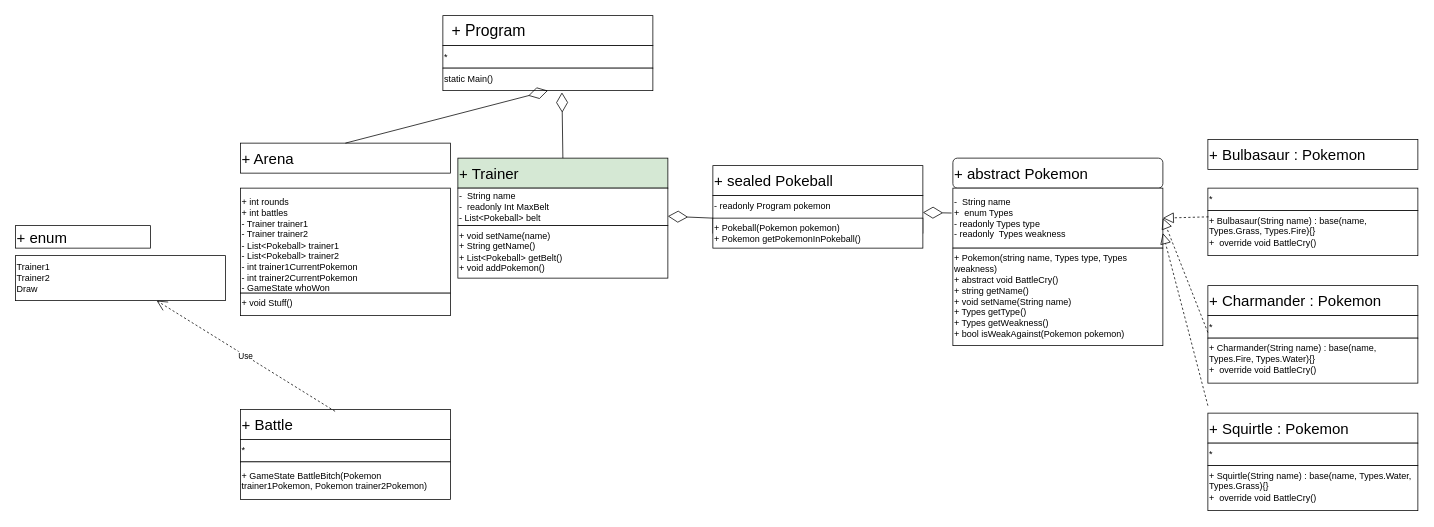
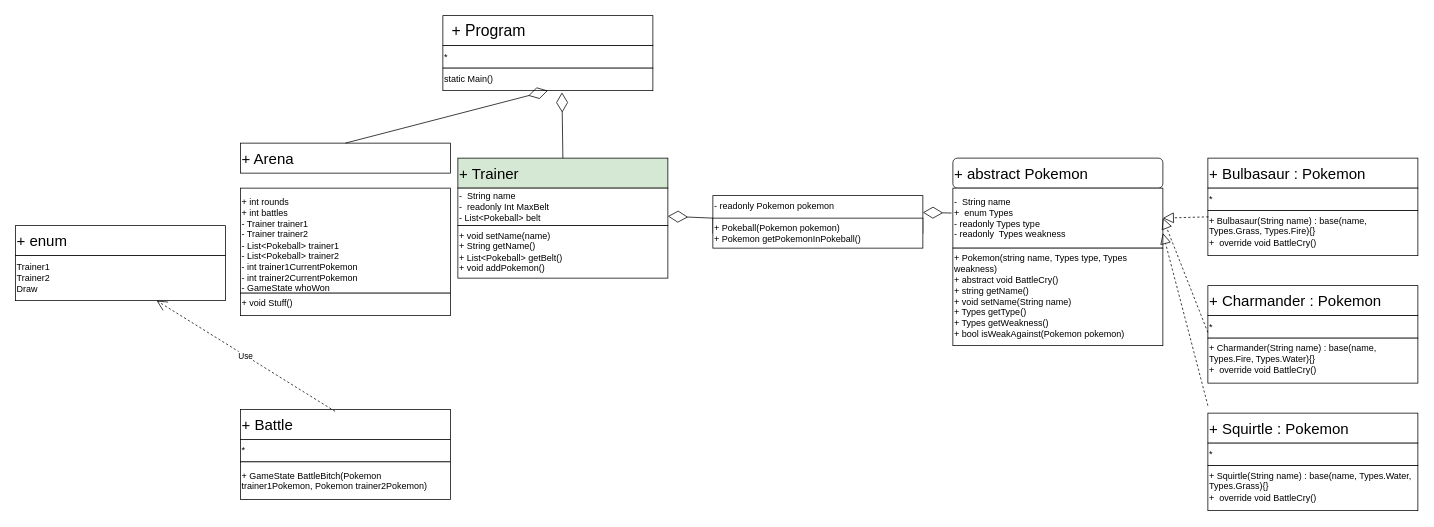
(1313, 154) -> (1313, 173)
(818, 180) -> none
(775, 206) -> (775, 206)
(83, 237) -> (120, 240)
